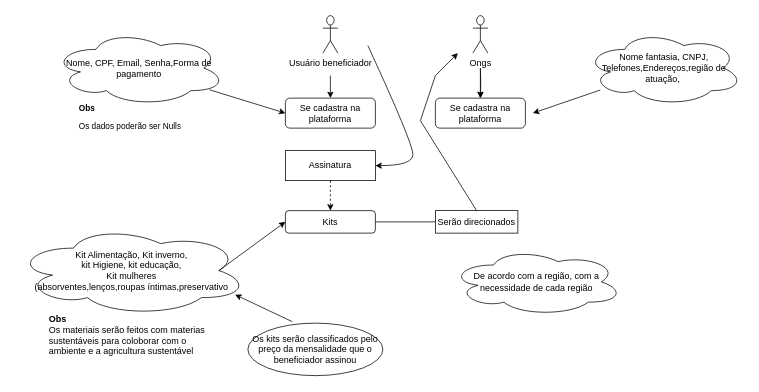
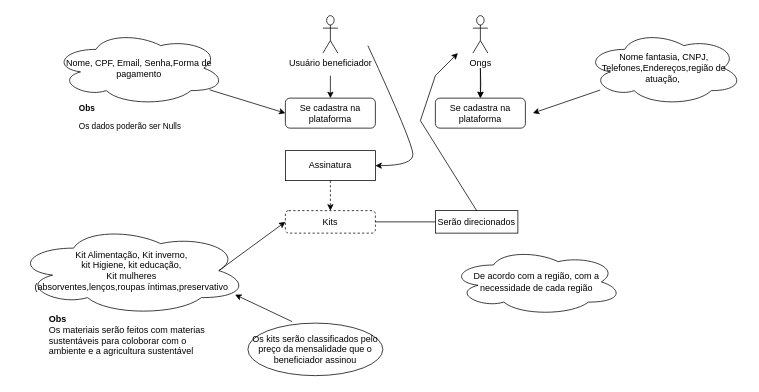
(330, 222) -> (330, 222)
